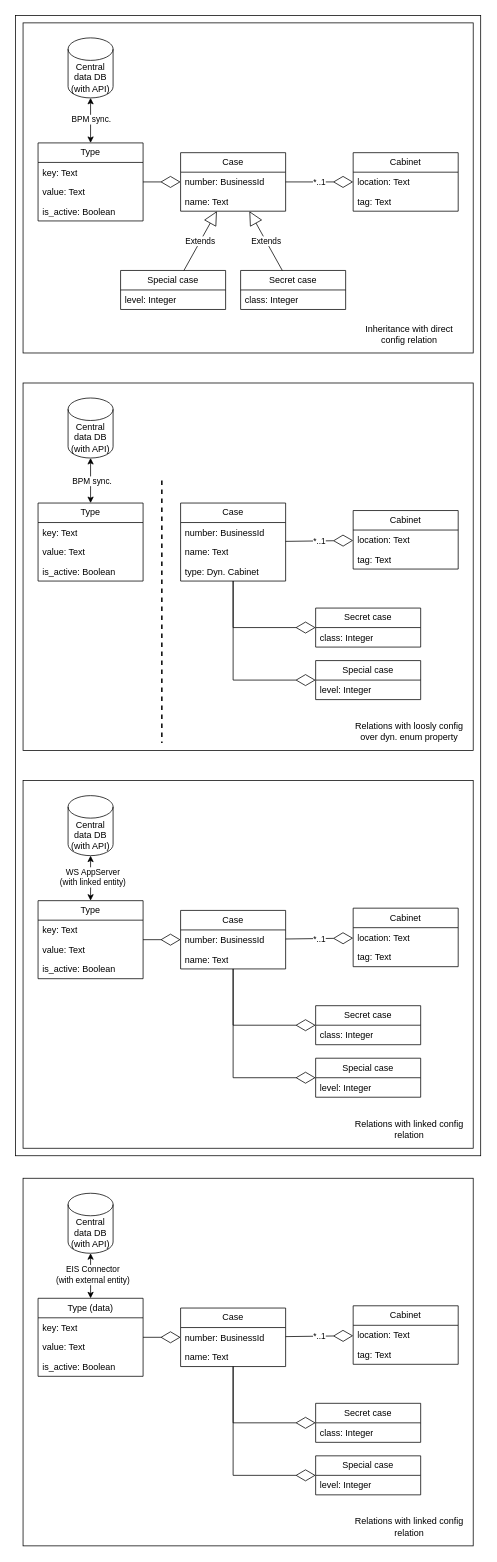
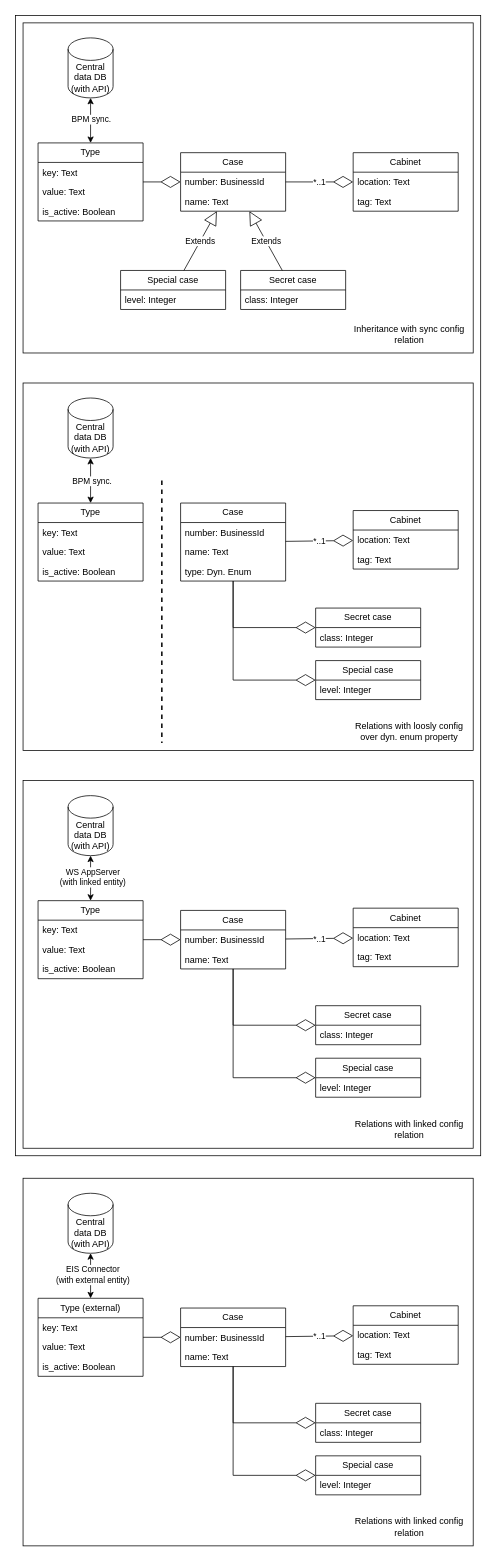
(409, 334) -> (409, 334)
(224, 572) -> (218, 572)
(90, 1308) -> (90, 1308)
